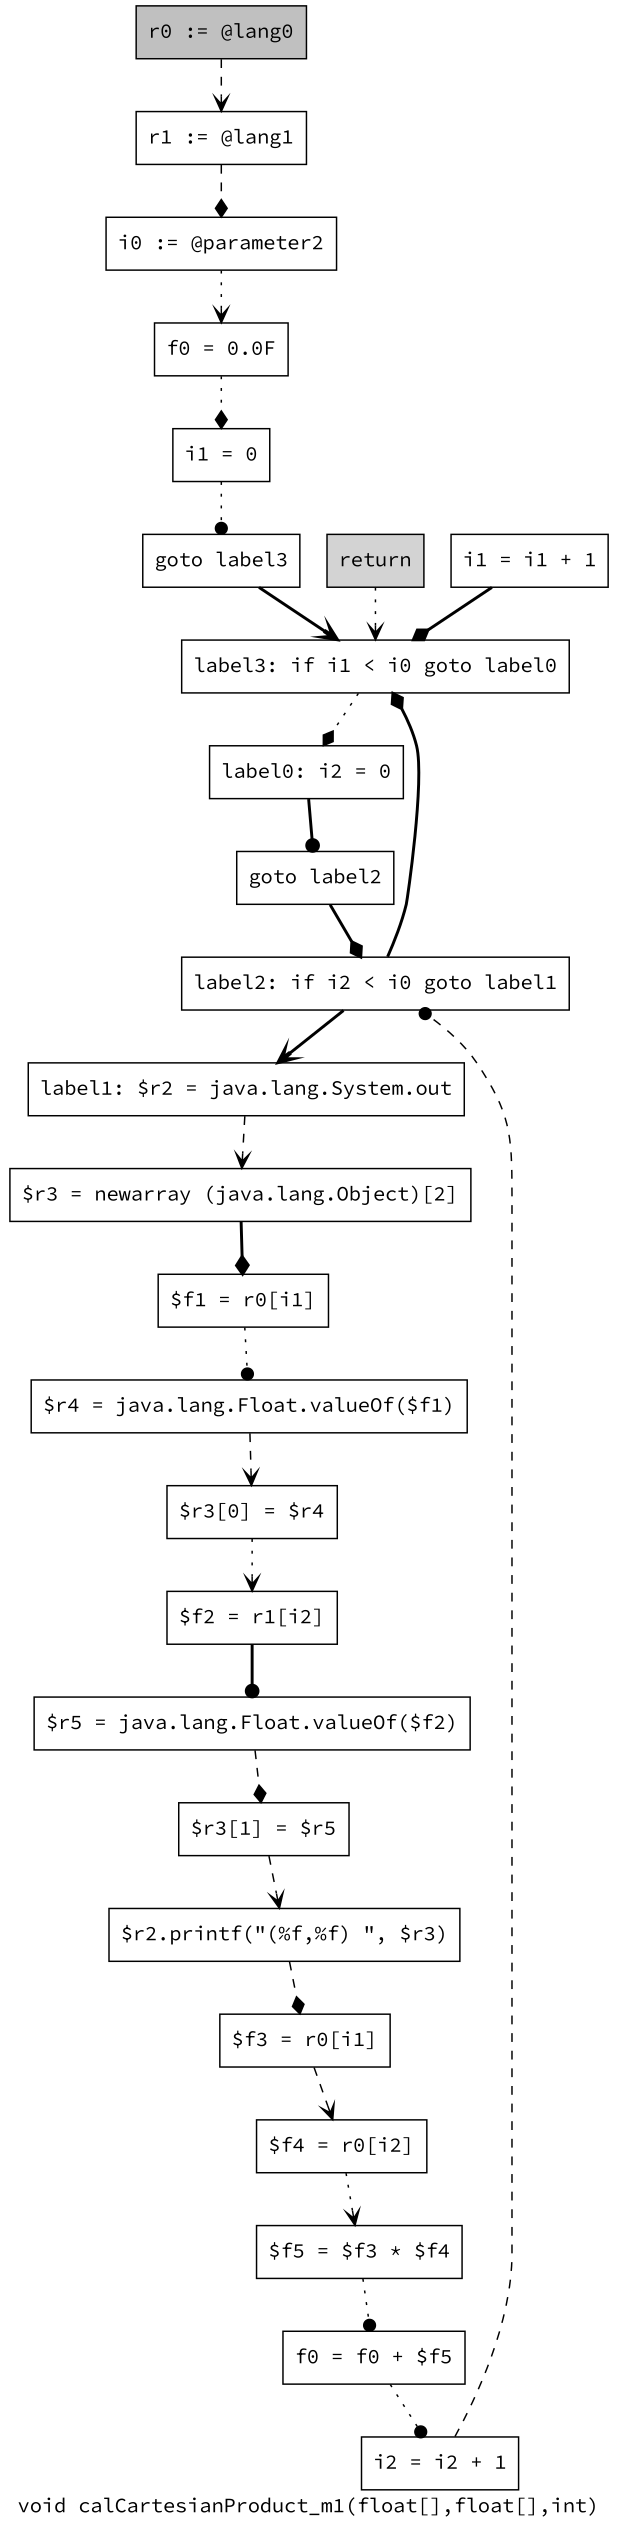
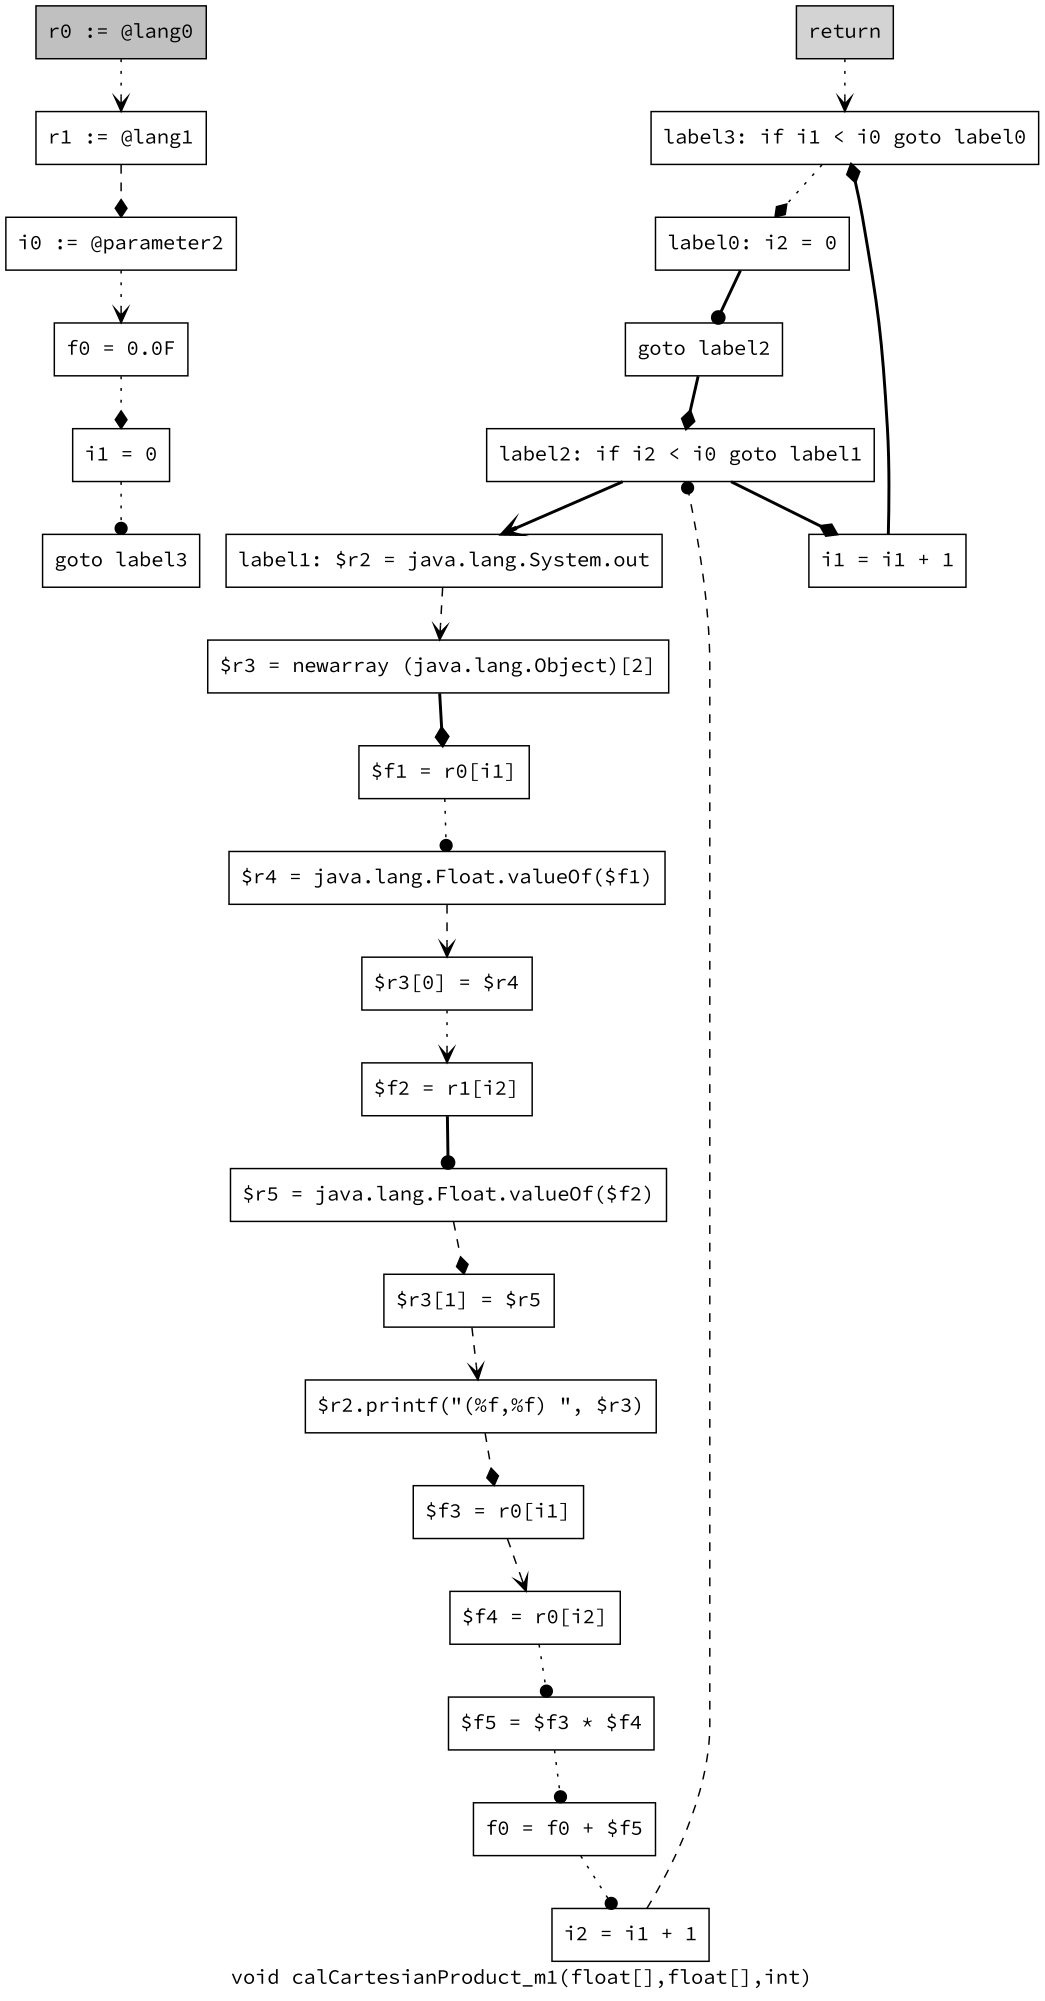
(221, 78) -> (121, 78)
(292, 609) -> none
(415, 833) -> (776, 504)
(349, 2192) -> (542, 1665)
(440, 2463) -> (631, 1935)
